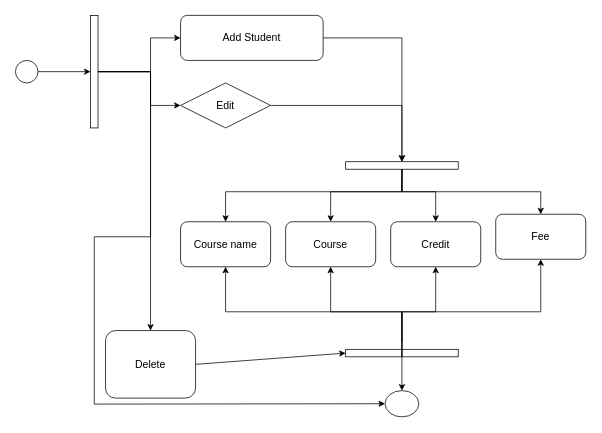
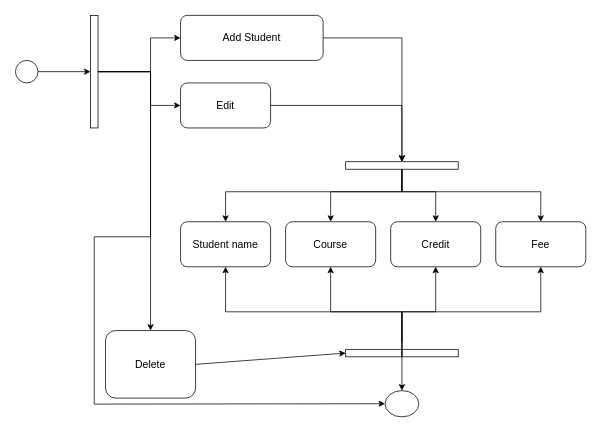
(225, 105) -> (225, 105)
(540, 237) -> (540, 244)
(225, 244) -> (225, 244)
